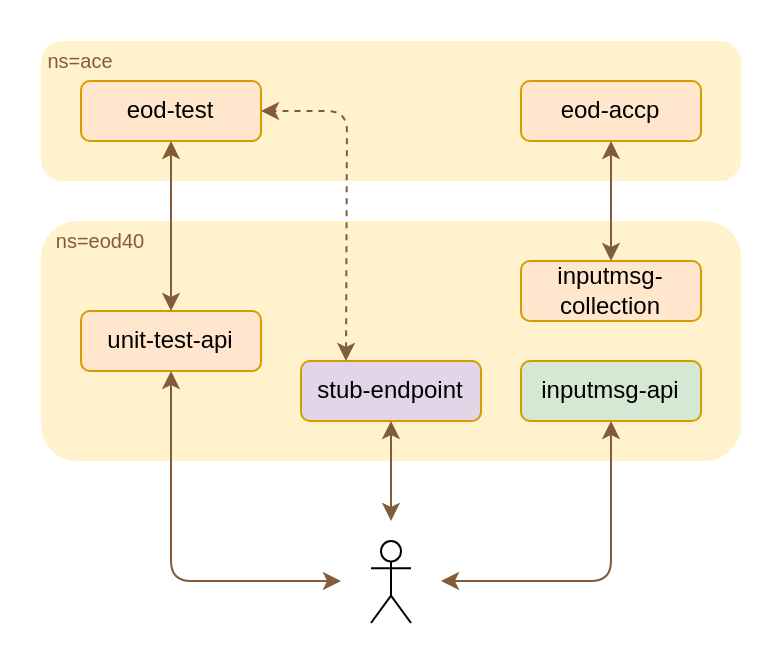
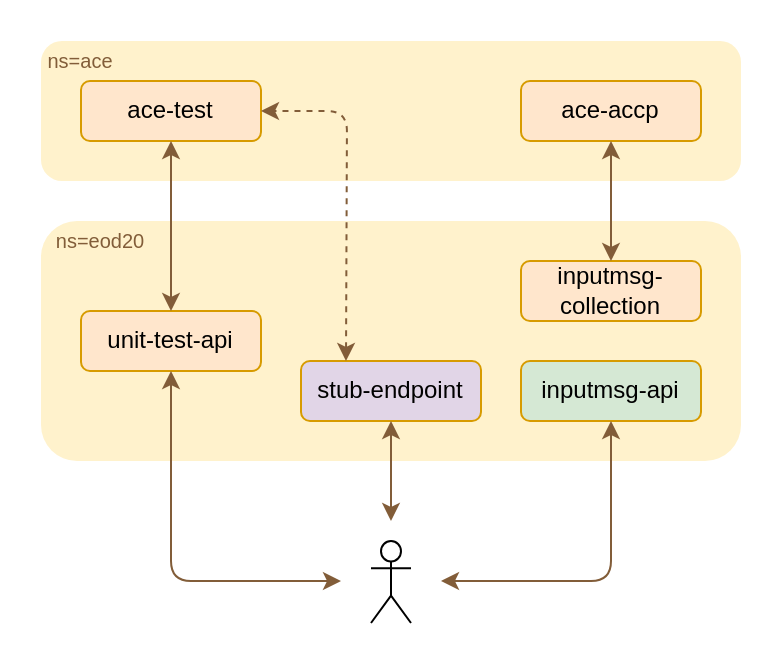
(171, 111) -> (171, 111)
(611, 111) -> (611, 111)
(101, 241) -> (101, 241)
